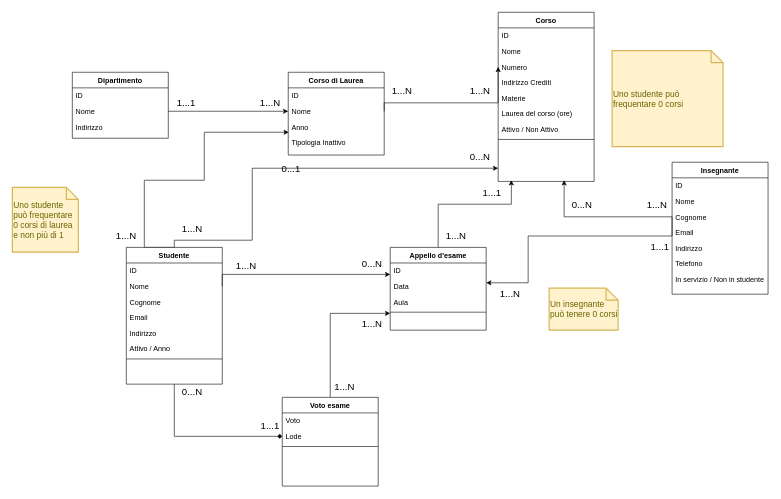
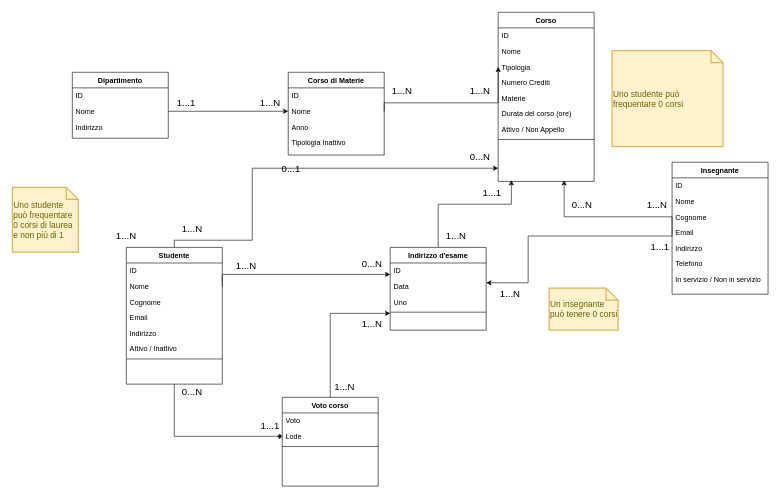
(514, 67) -> (517, 67)
(336, 80) -> (336, 80)
(531, 83) -> (527, 83)
(542, 114) -> (542, 114)
(535, 130) -> (536, 130)
(144, 180) -> none
(438, 256) -> (438, 256)
(727, 280) -> (725, 280)
(401, 302) -> (400, 302)
(153, 349) -> (160, 349)
(330, 406) -> (330, 406)
